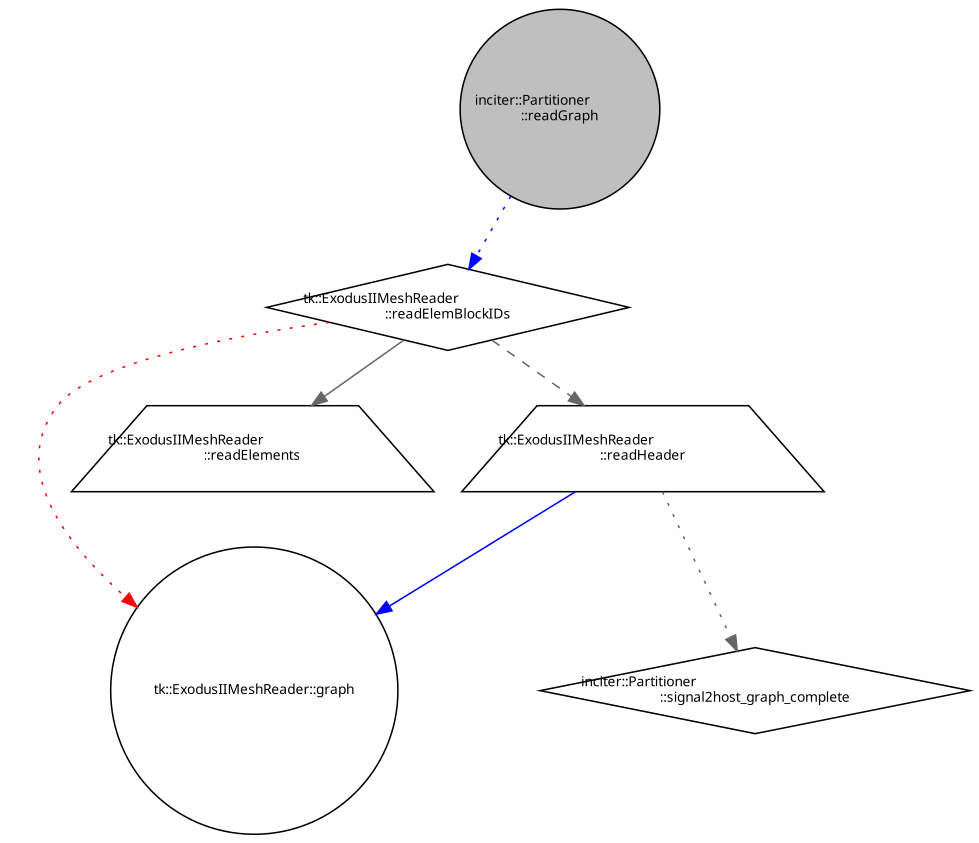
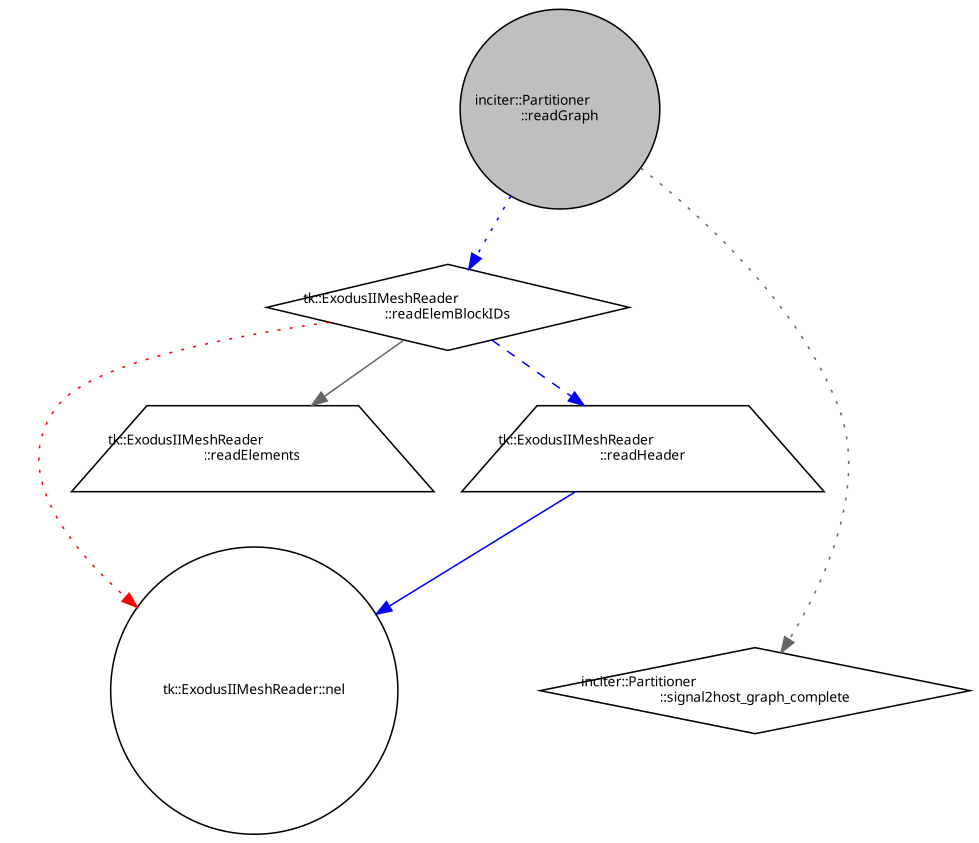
(532, 368) -> (532, 368)
(697, 564) -> (824, 376)
(254, 691) -> (254, 691)
